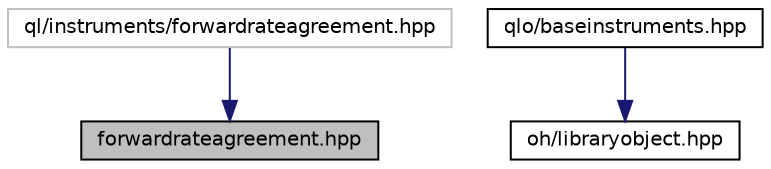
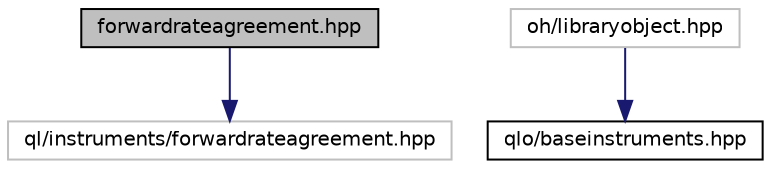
(230, 74) -> (230, 74)
(625, 74) -> (625, 74)
(625, 140) -> (625, 28)
